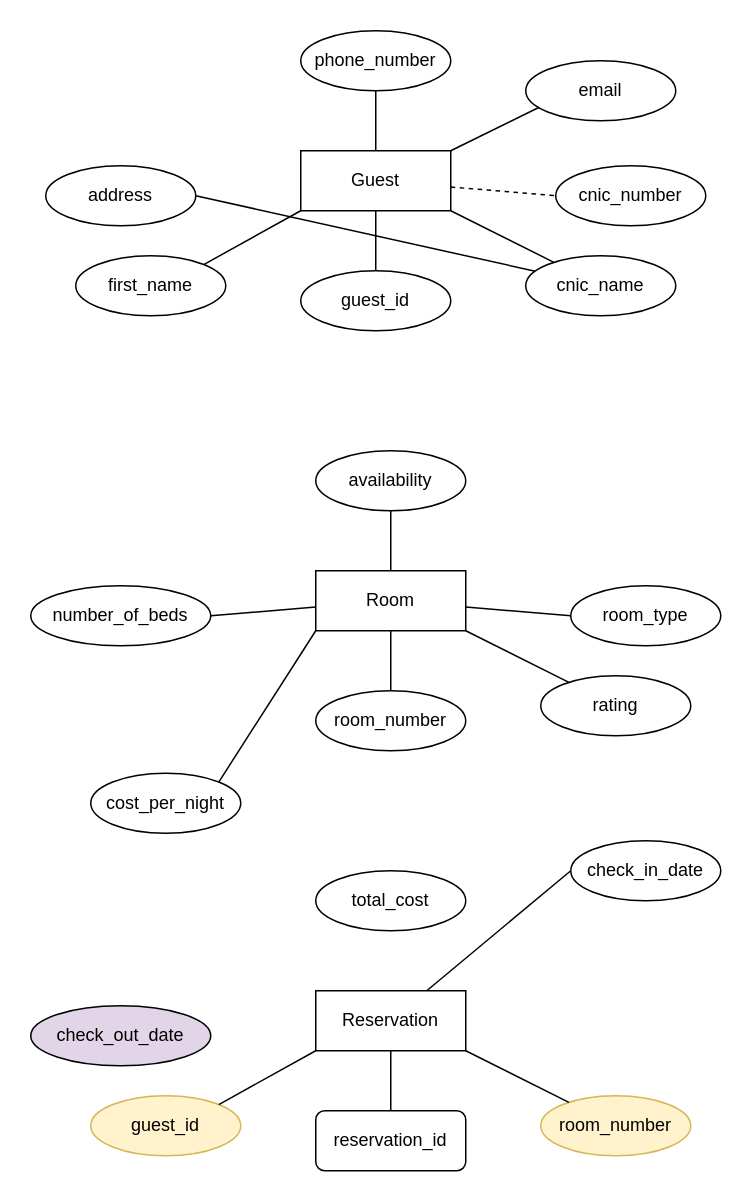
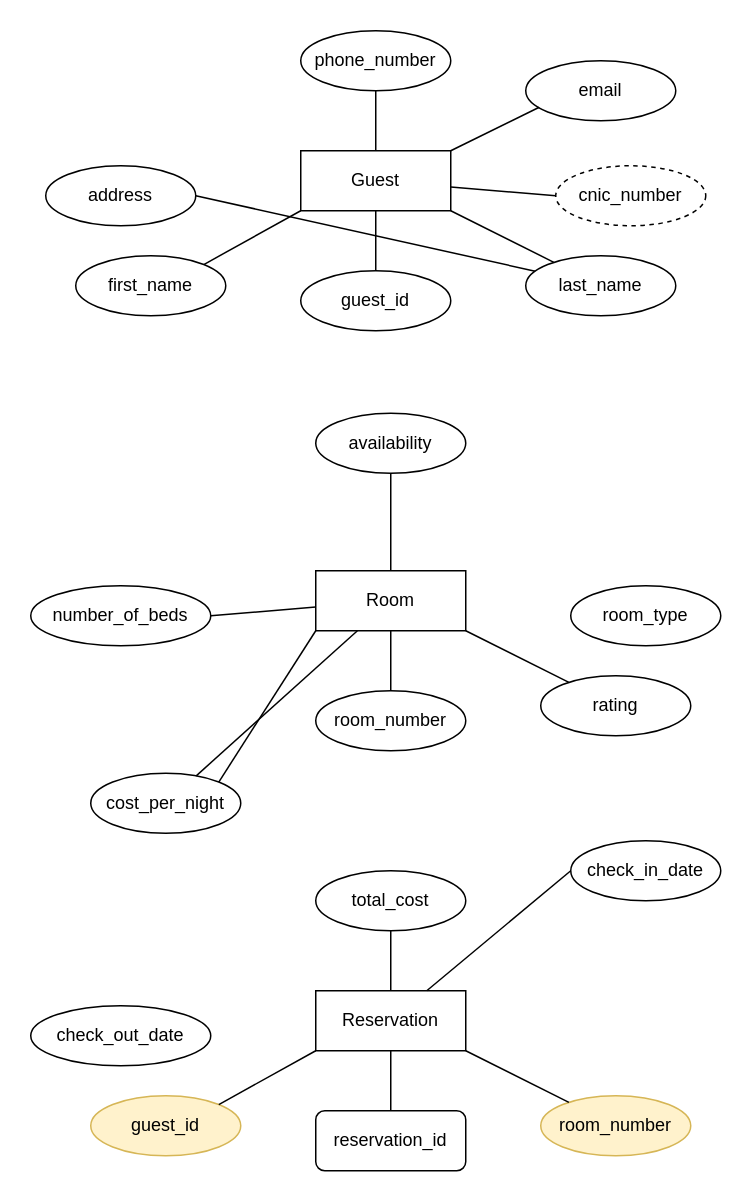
(504, 191) -> (504, 191)
(631, 196) -> (631, 196)
(601, 286) -> (601, 286)
(391, 481) -> (391, 443)
(518, 611) -> (310, 674)
none -> (391, 961)
(121, 1036) -> (121, 1036)
